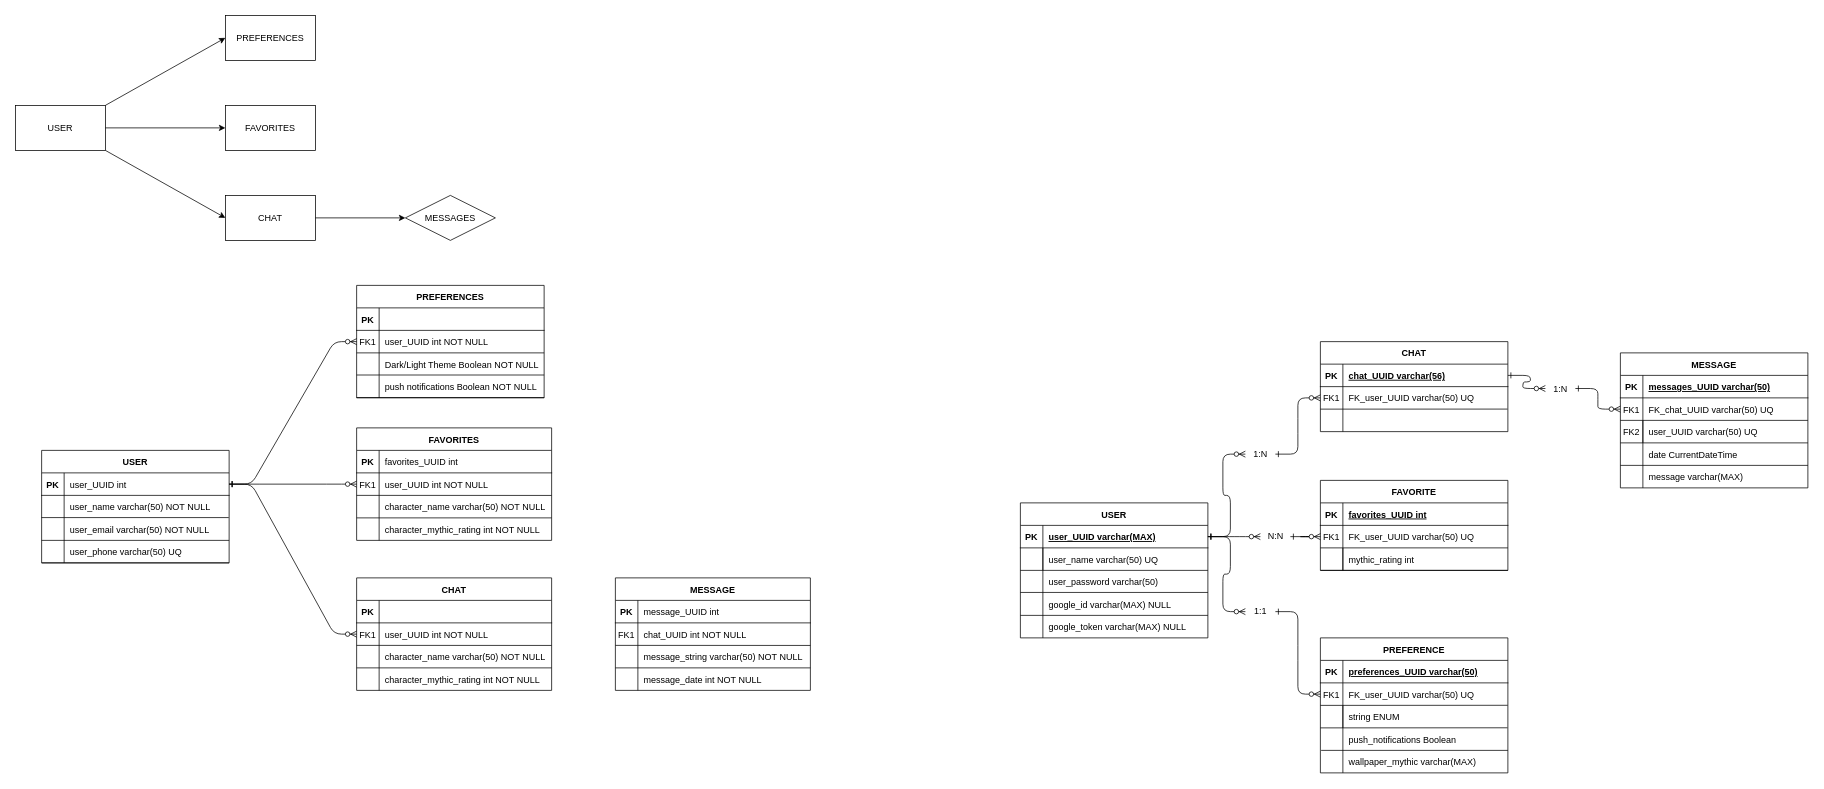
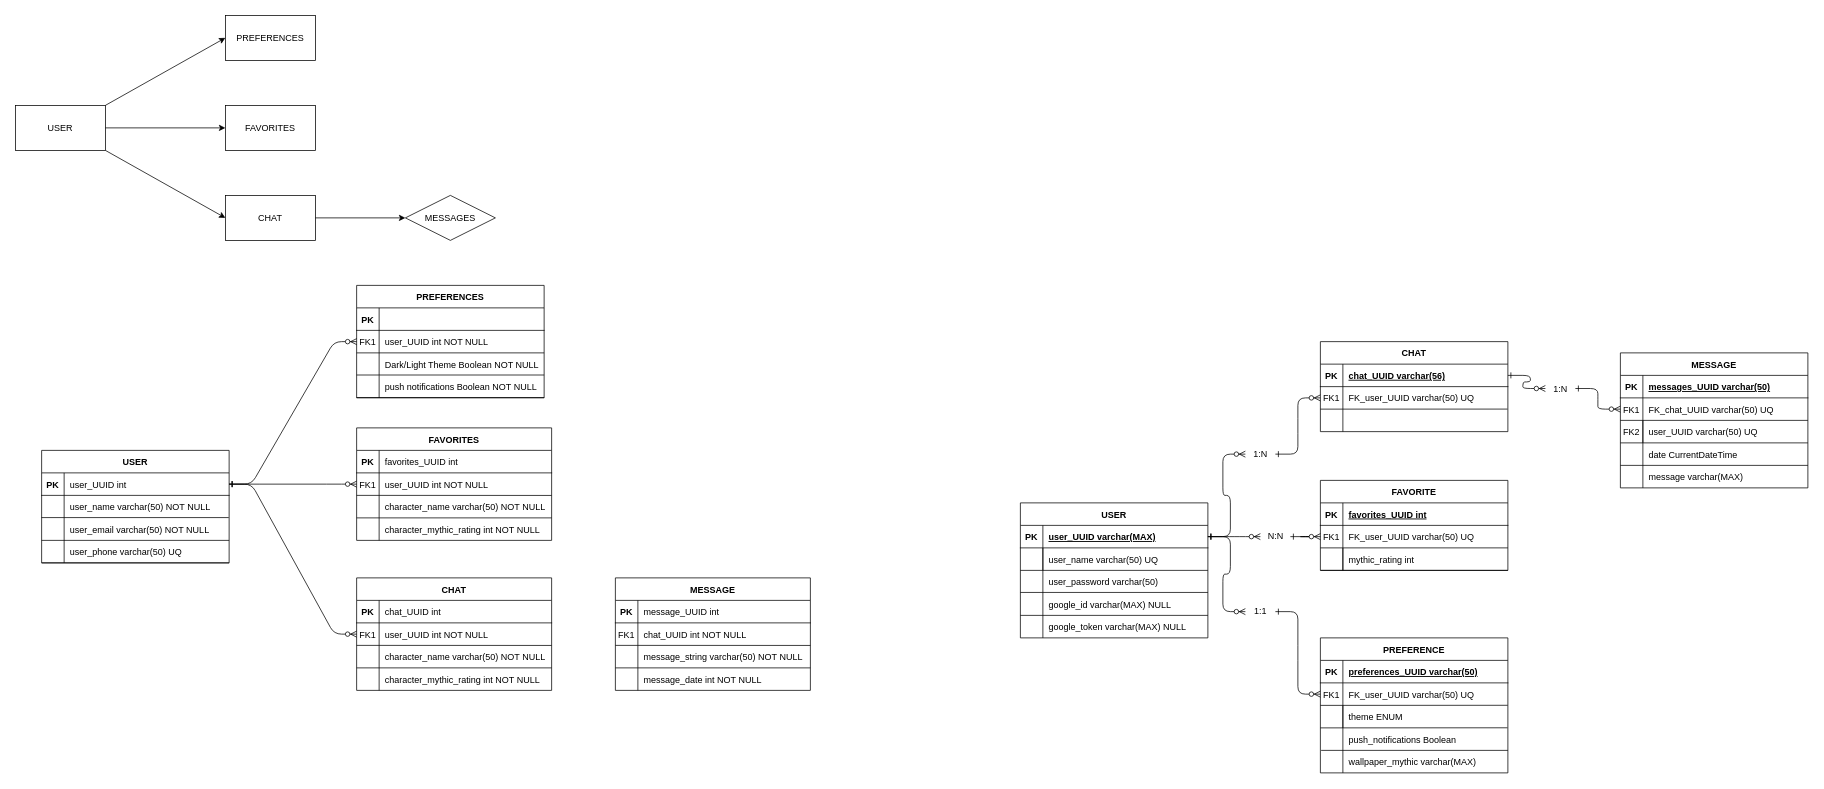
none -> (465, 612)
(1374, 717) -> (1373, 717)
